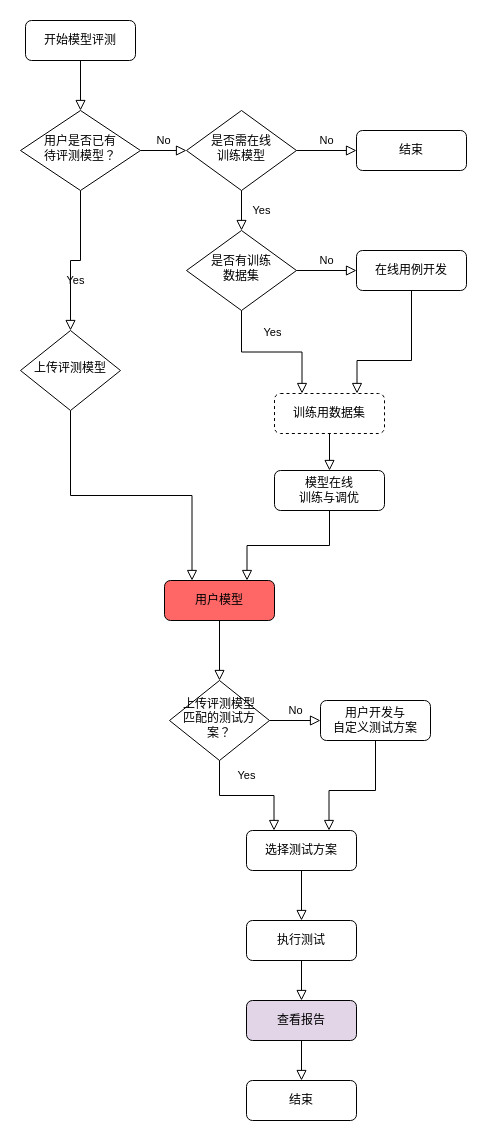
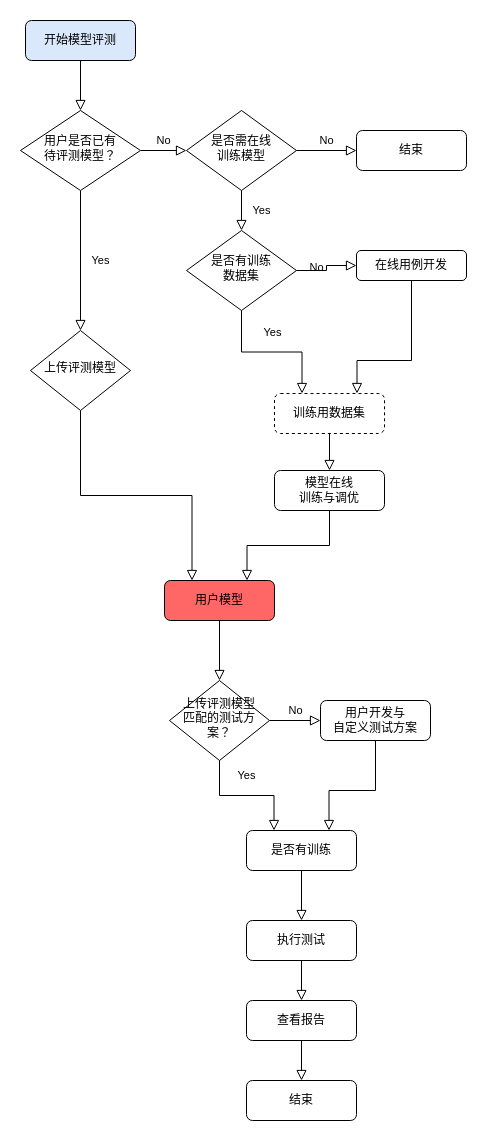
(81, 41) -> (81, 41)
(412, 271) -> (412, 266)
(71, 371) -> (81, 371)
(302, 851) -> (302, 851)
(302, 1021) -> (302, 1021)
